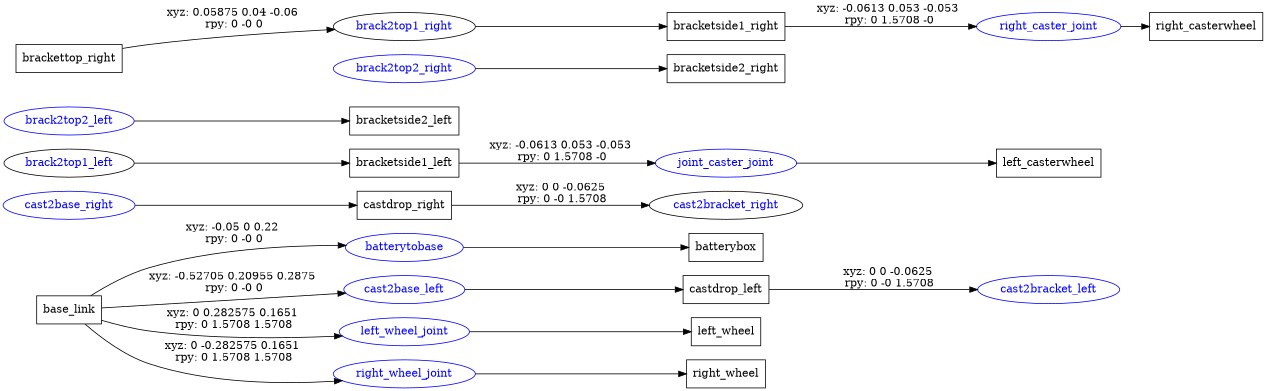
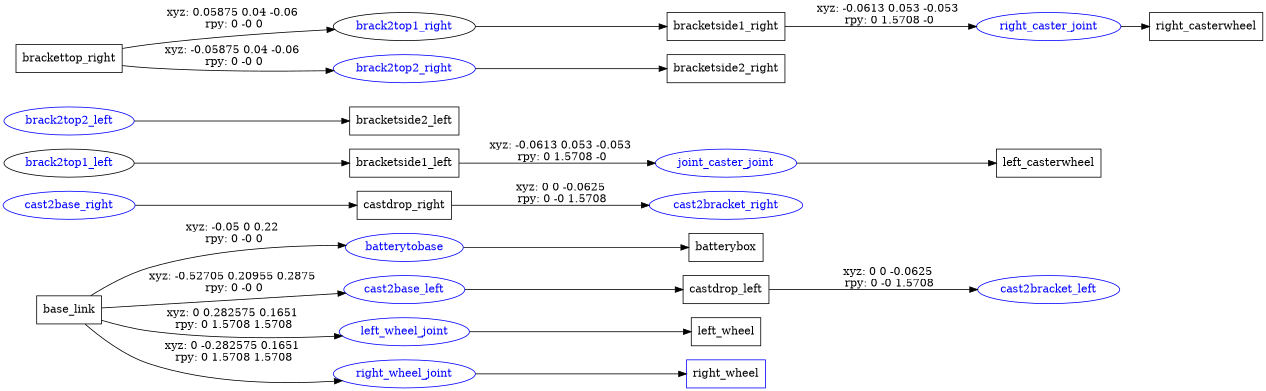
none -> (224, 71)
(726, 205) -> (726, 205)
(726, 374) -> (726, 374)
